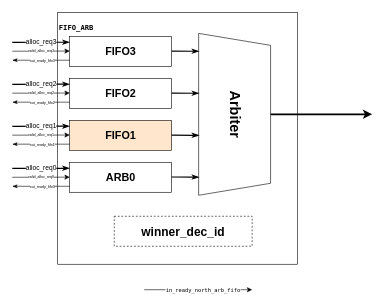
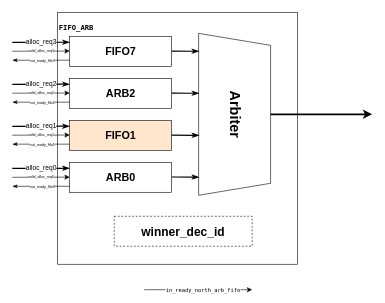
(121, 51) -> (121, 51)
(121, 93) -> (121, 93)
